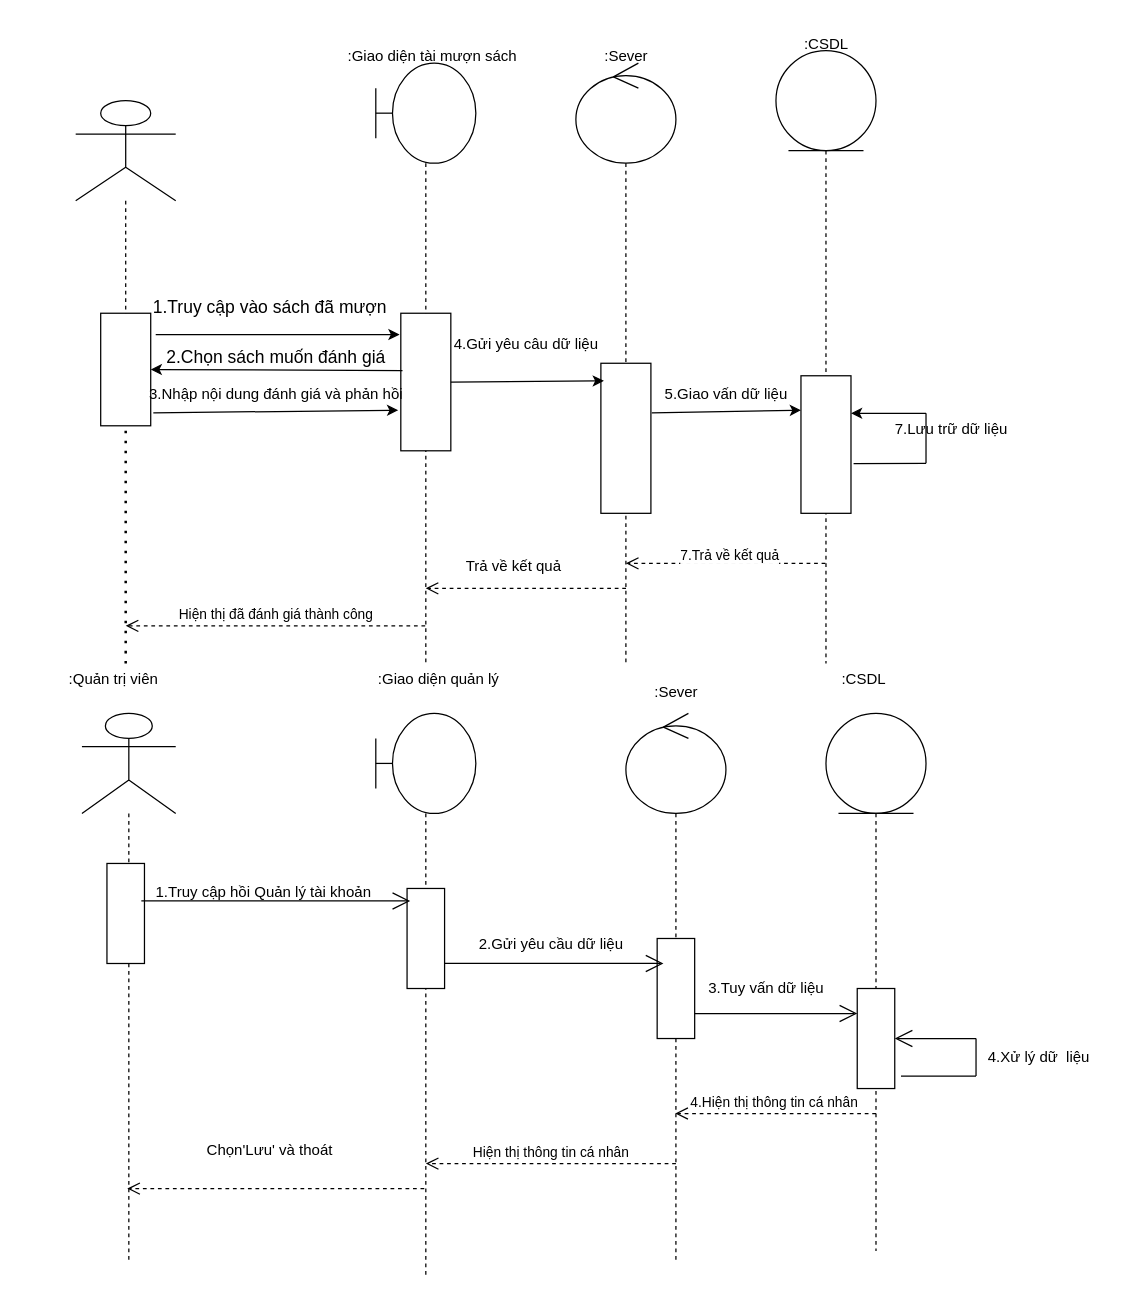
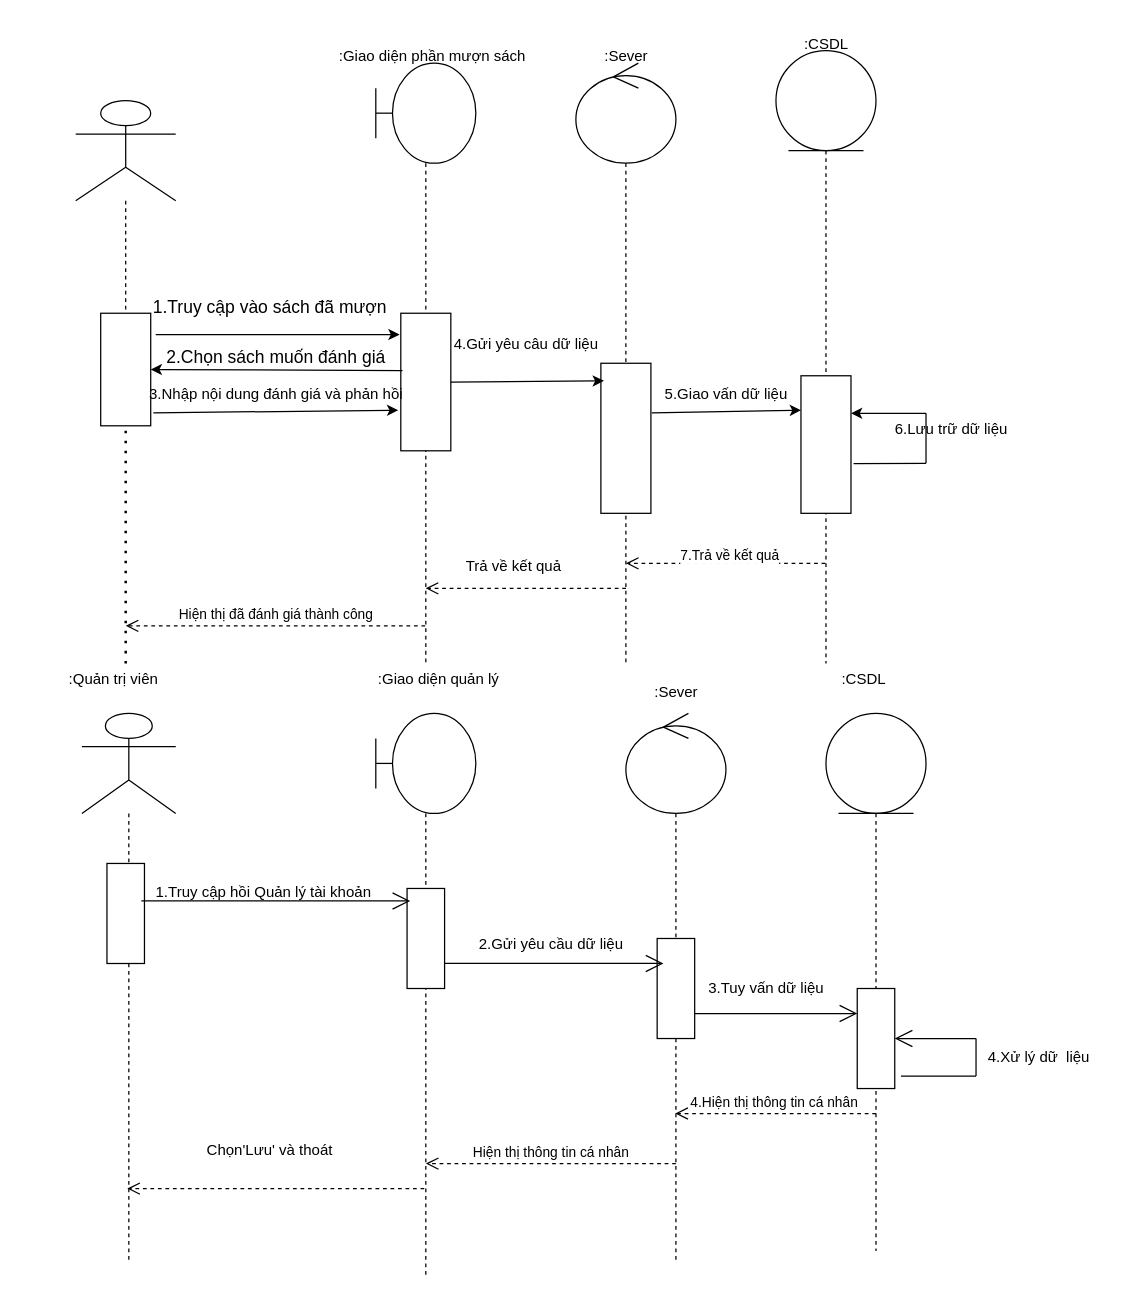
(433, 57) -> (433, 57)
(951, 429) -> (951, 429)
